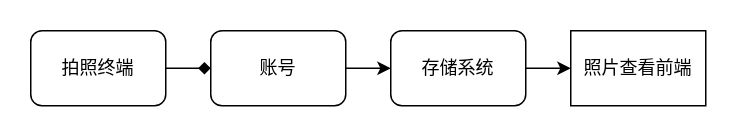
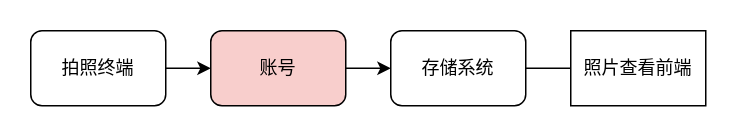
(198, 68) -> (199, 68)
(278, 68) -> (278, 68)
(559, 68) -> (563, 68)
